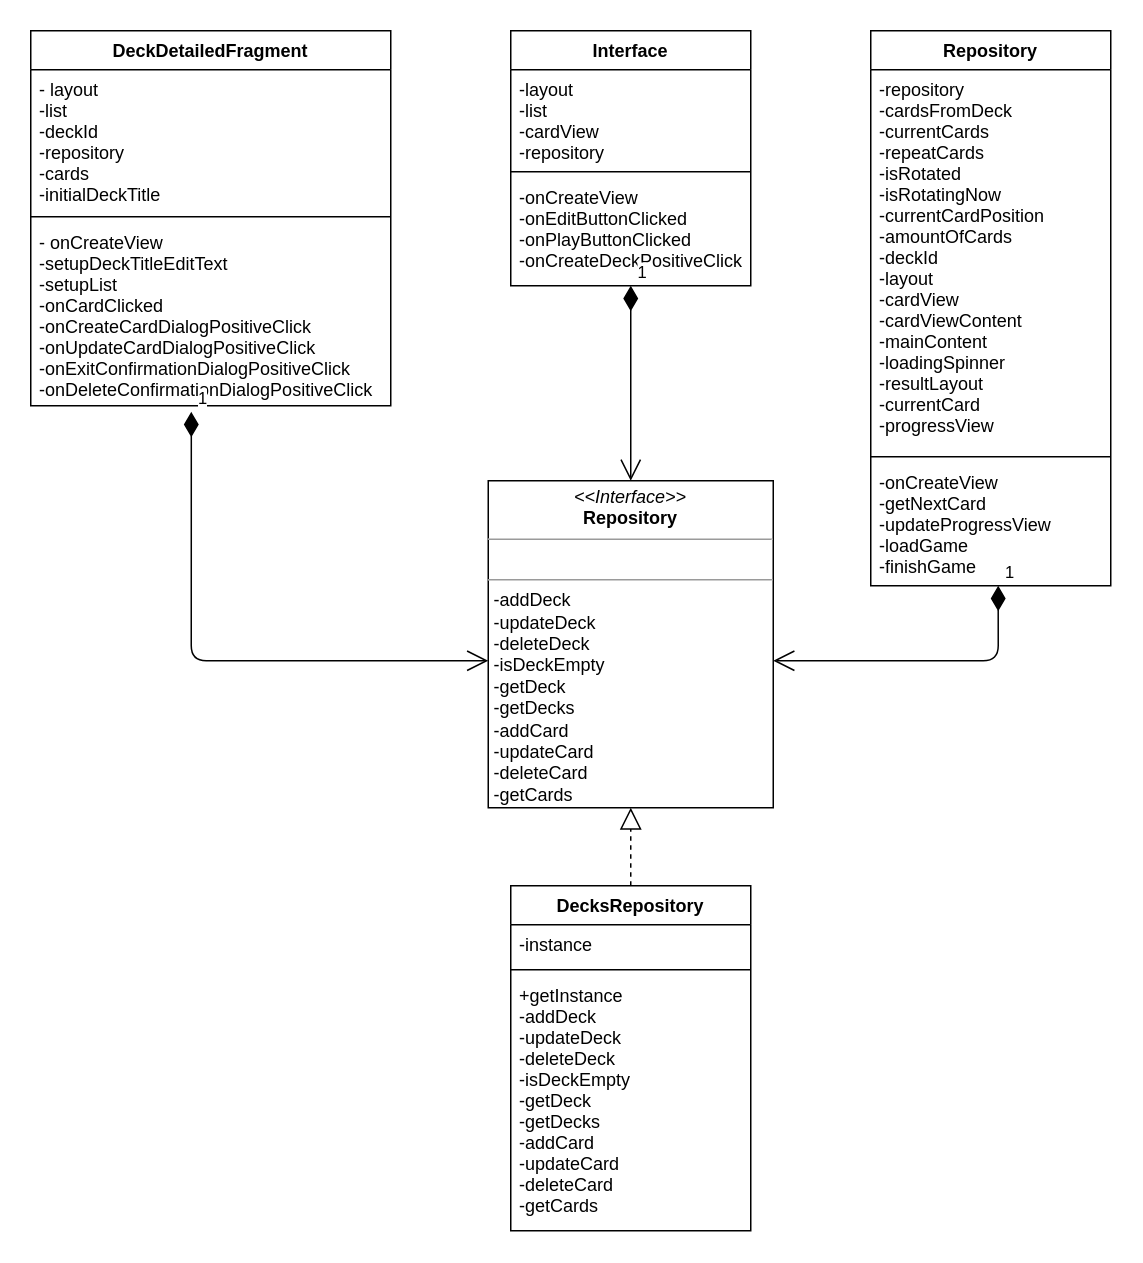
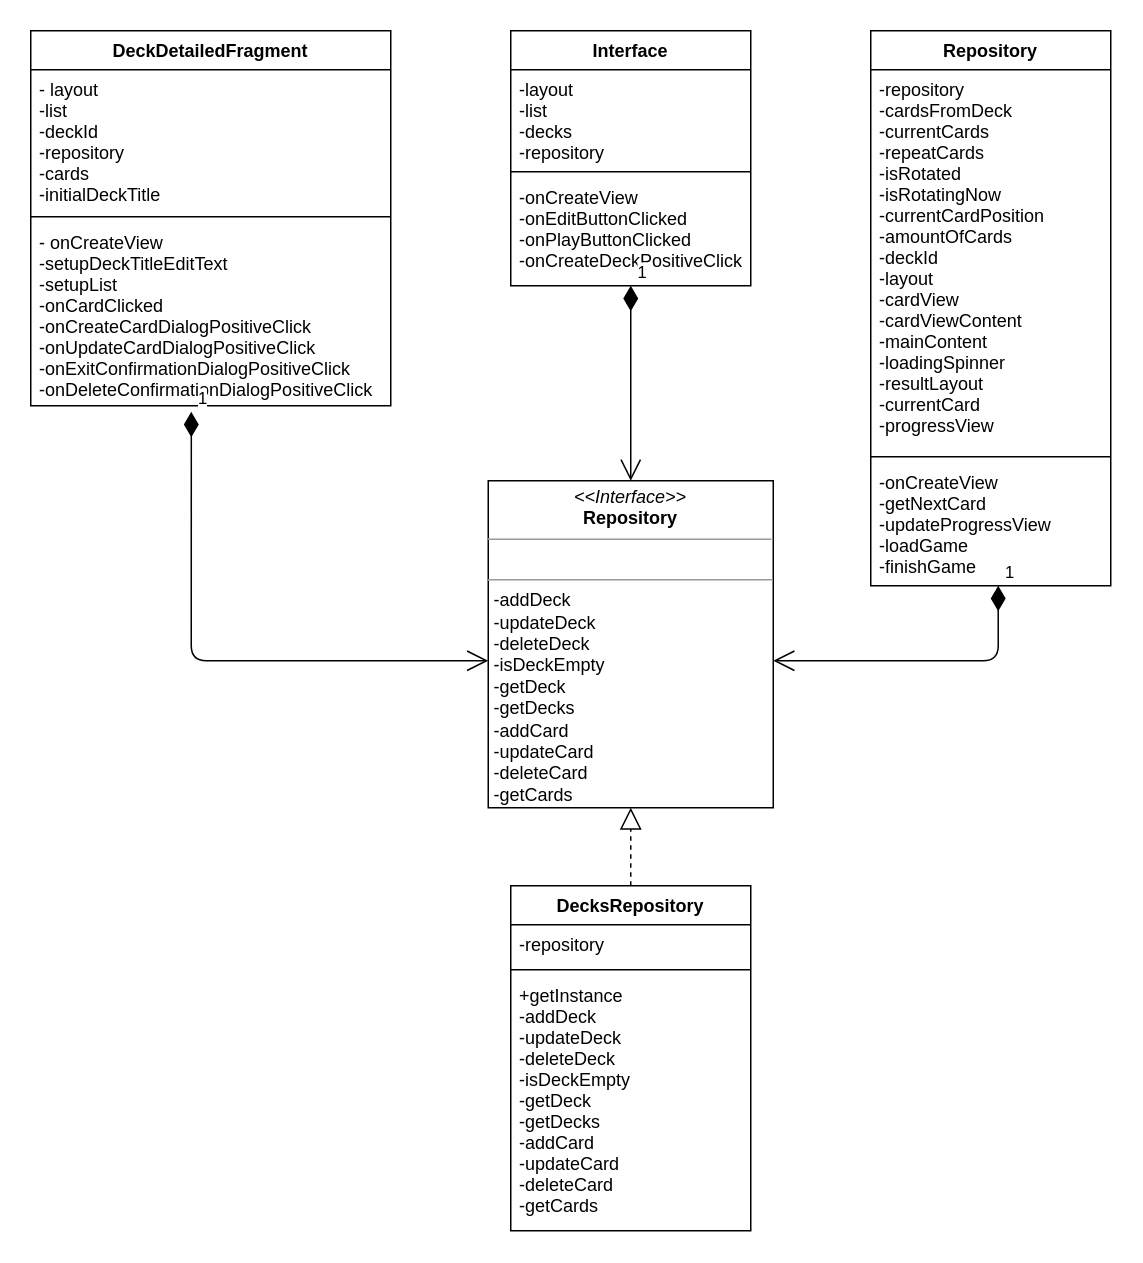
(552, 90) -> (552, 90)
(562, 945) -> (572, 945)
